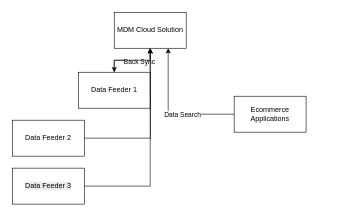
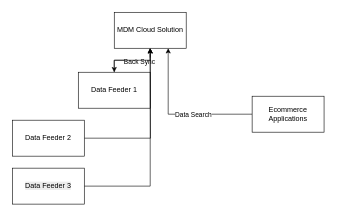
(270, 114) -> (288, 114)
